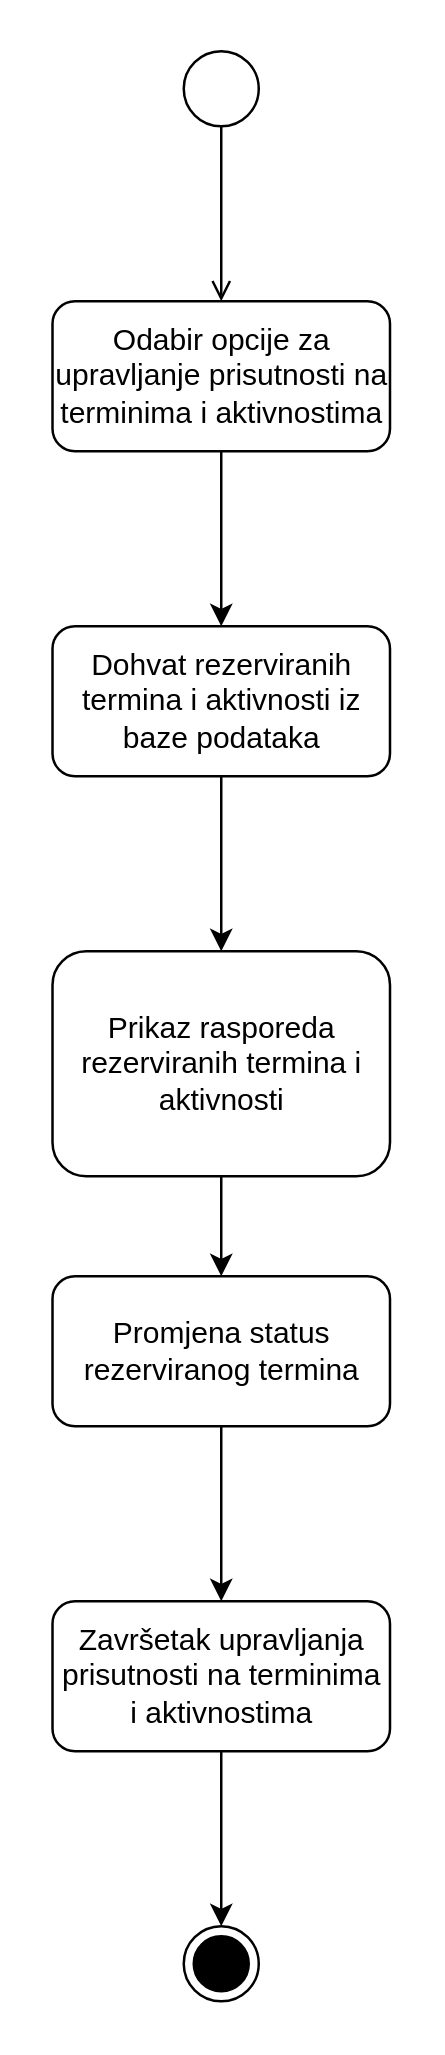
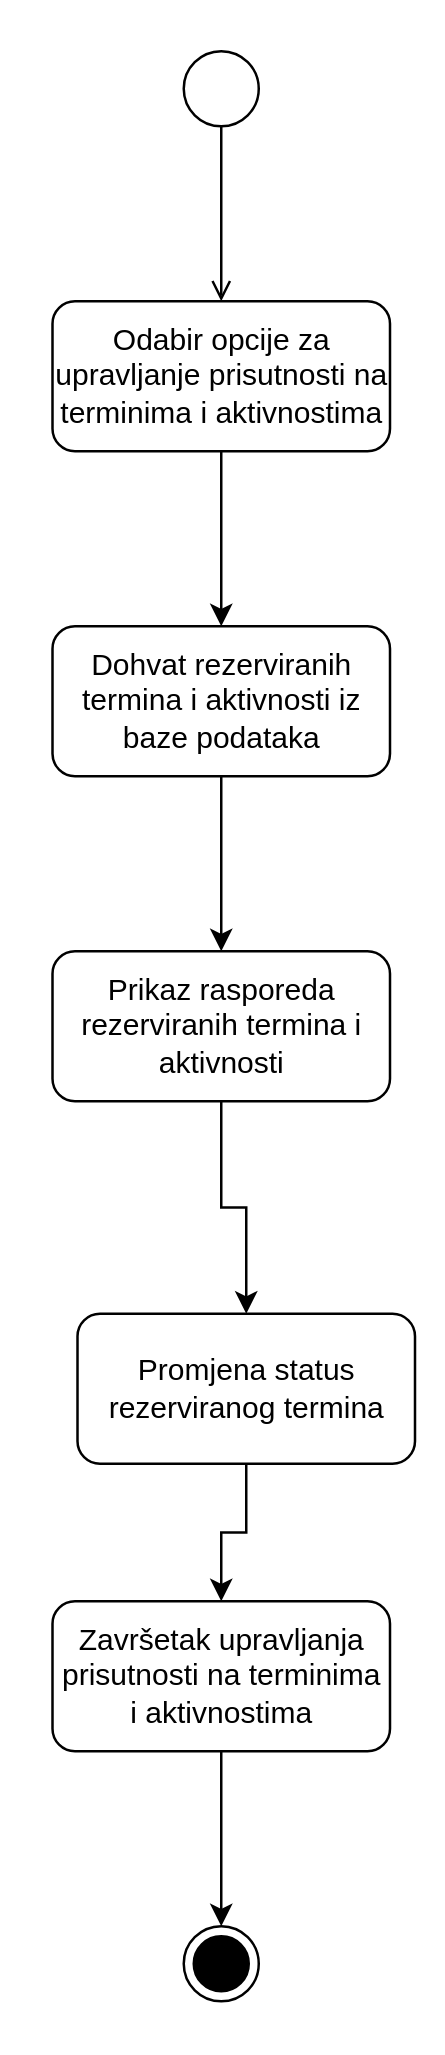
(221, 1064) -> (221, 1026)
(221, 1351) -> (246, 1389)
